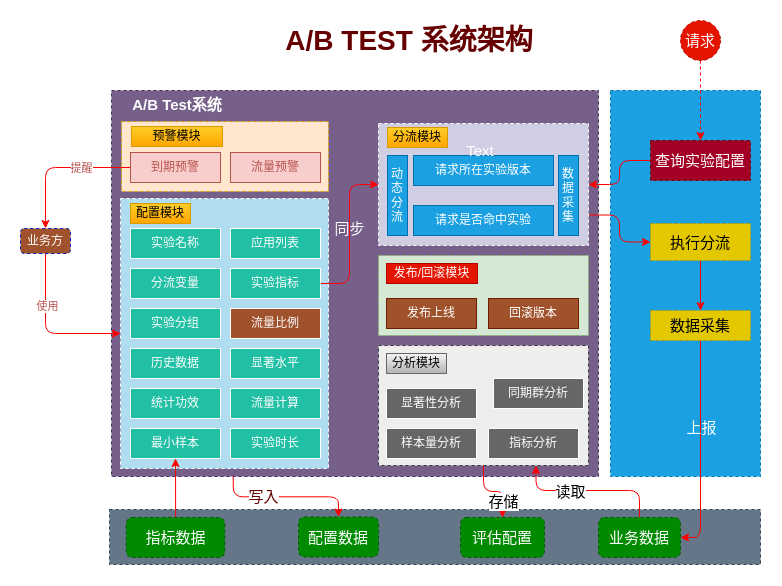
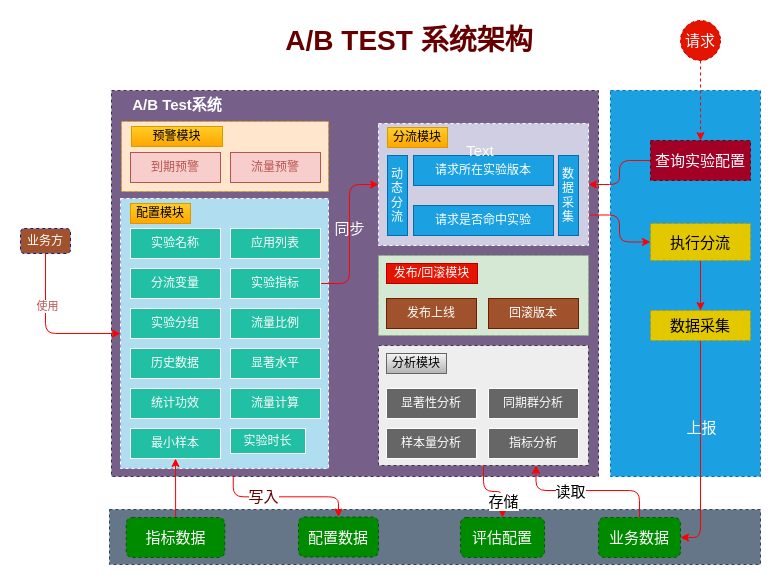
(67, 168) -> none
(276, 324) -> (276, 324)
(539, 394) -> (534, 404)
(276, 444) -> (268, 441)
